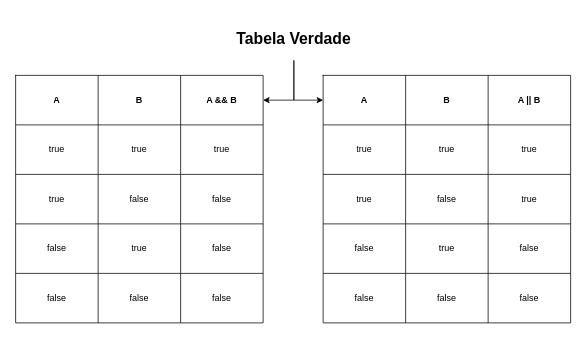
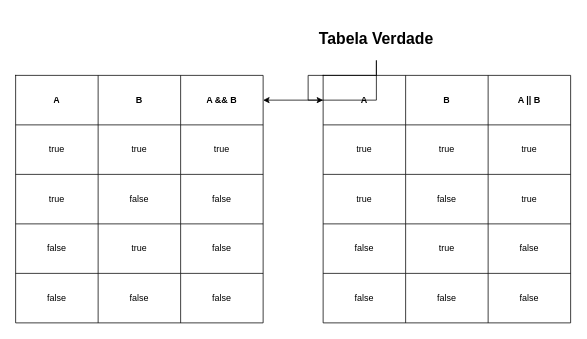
(294, 38) -> (376, 38)
